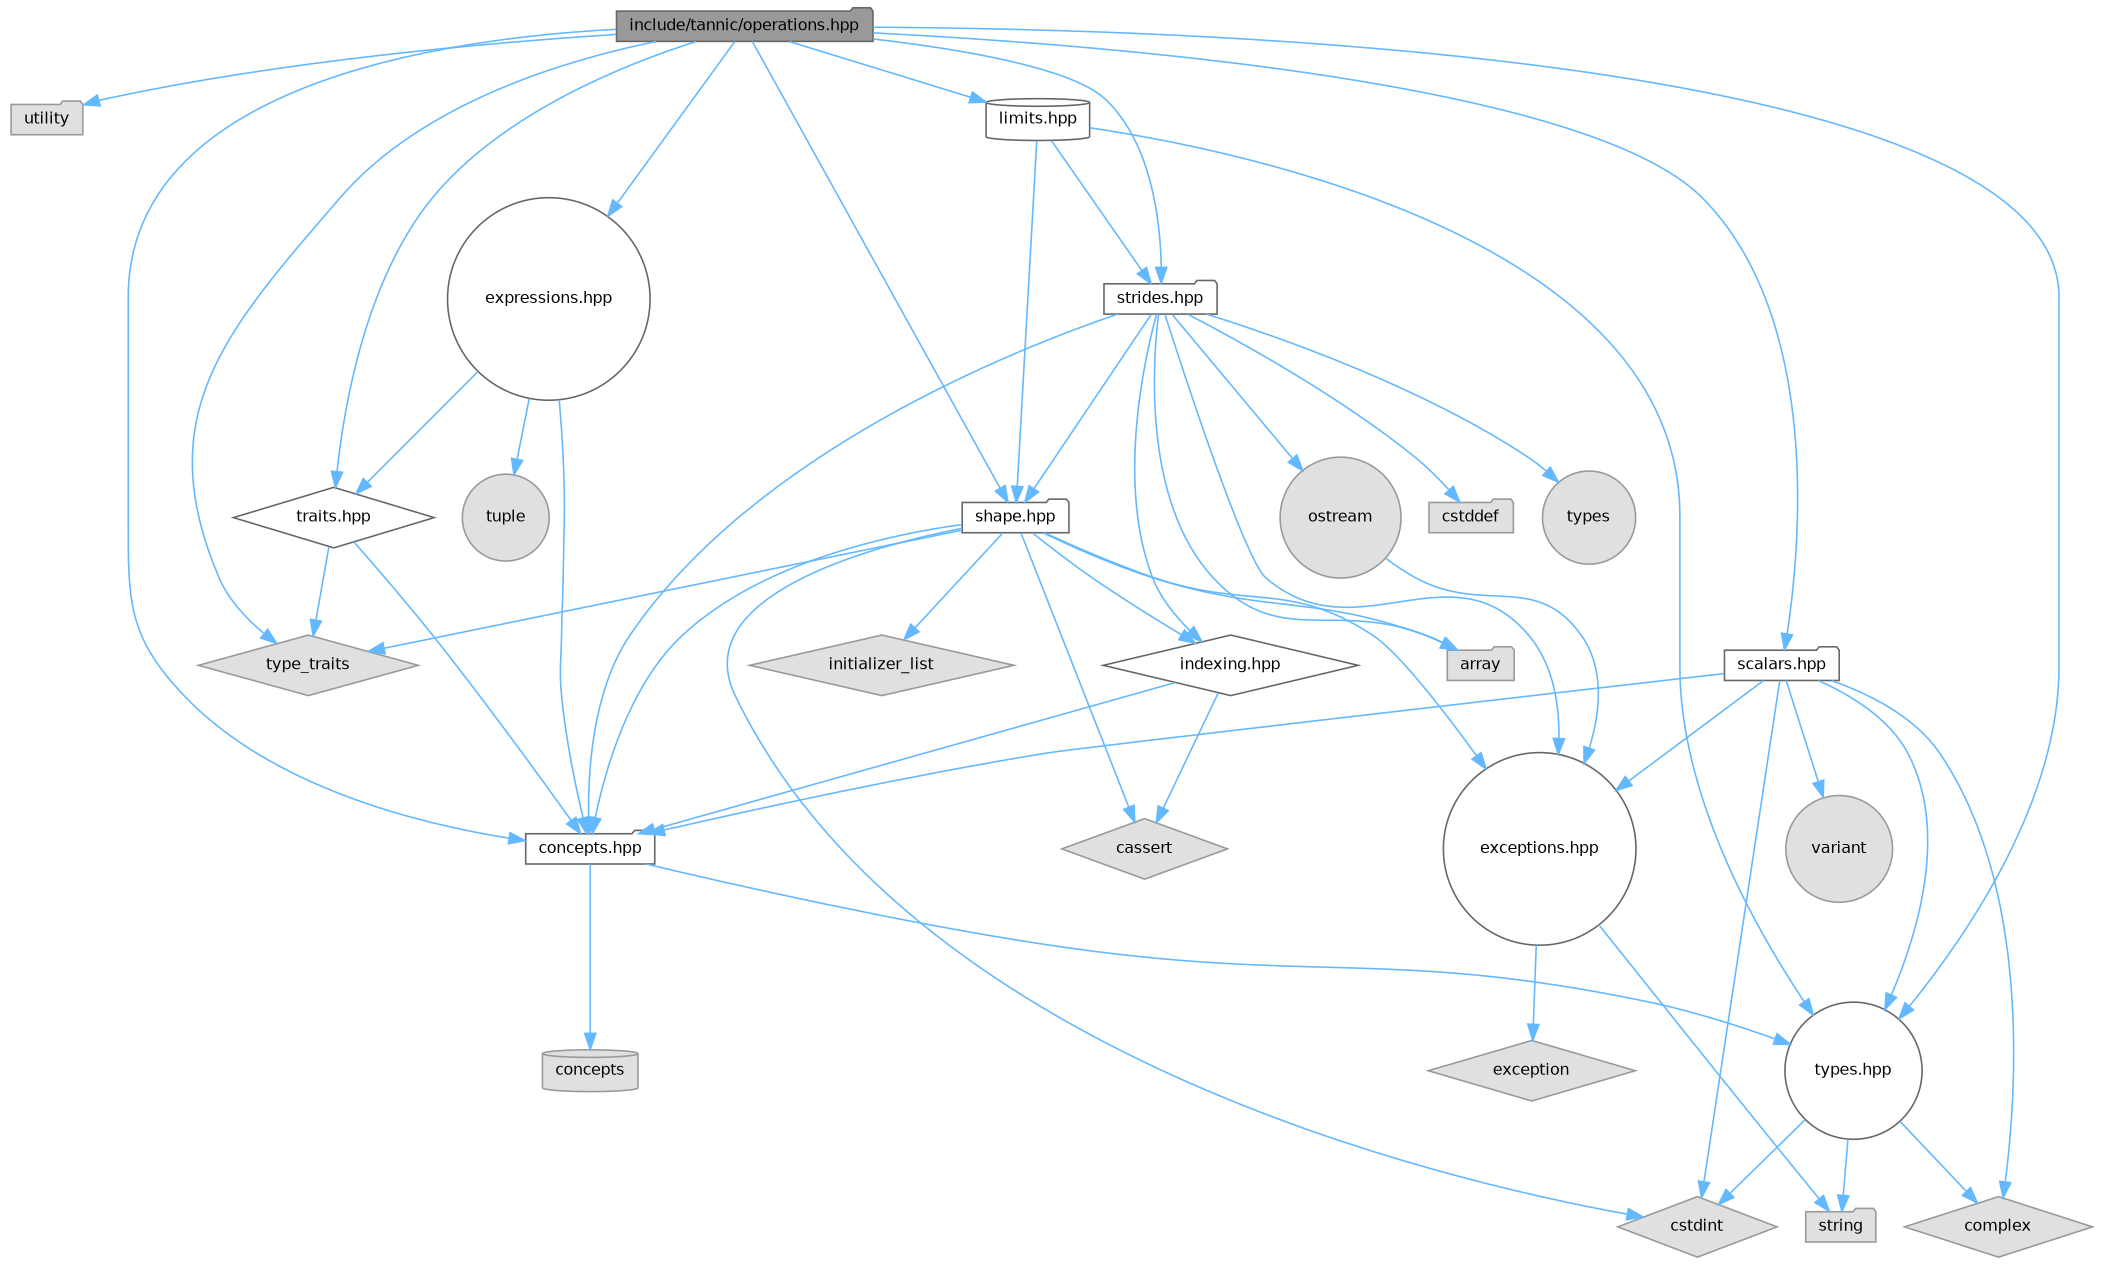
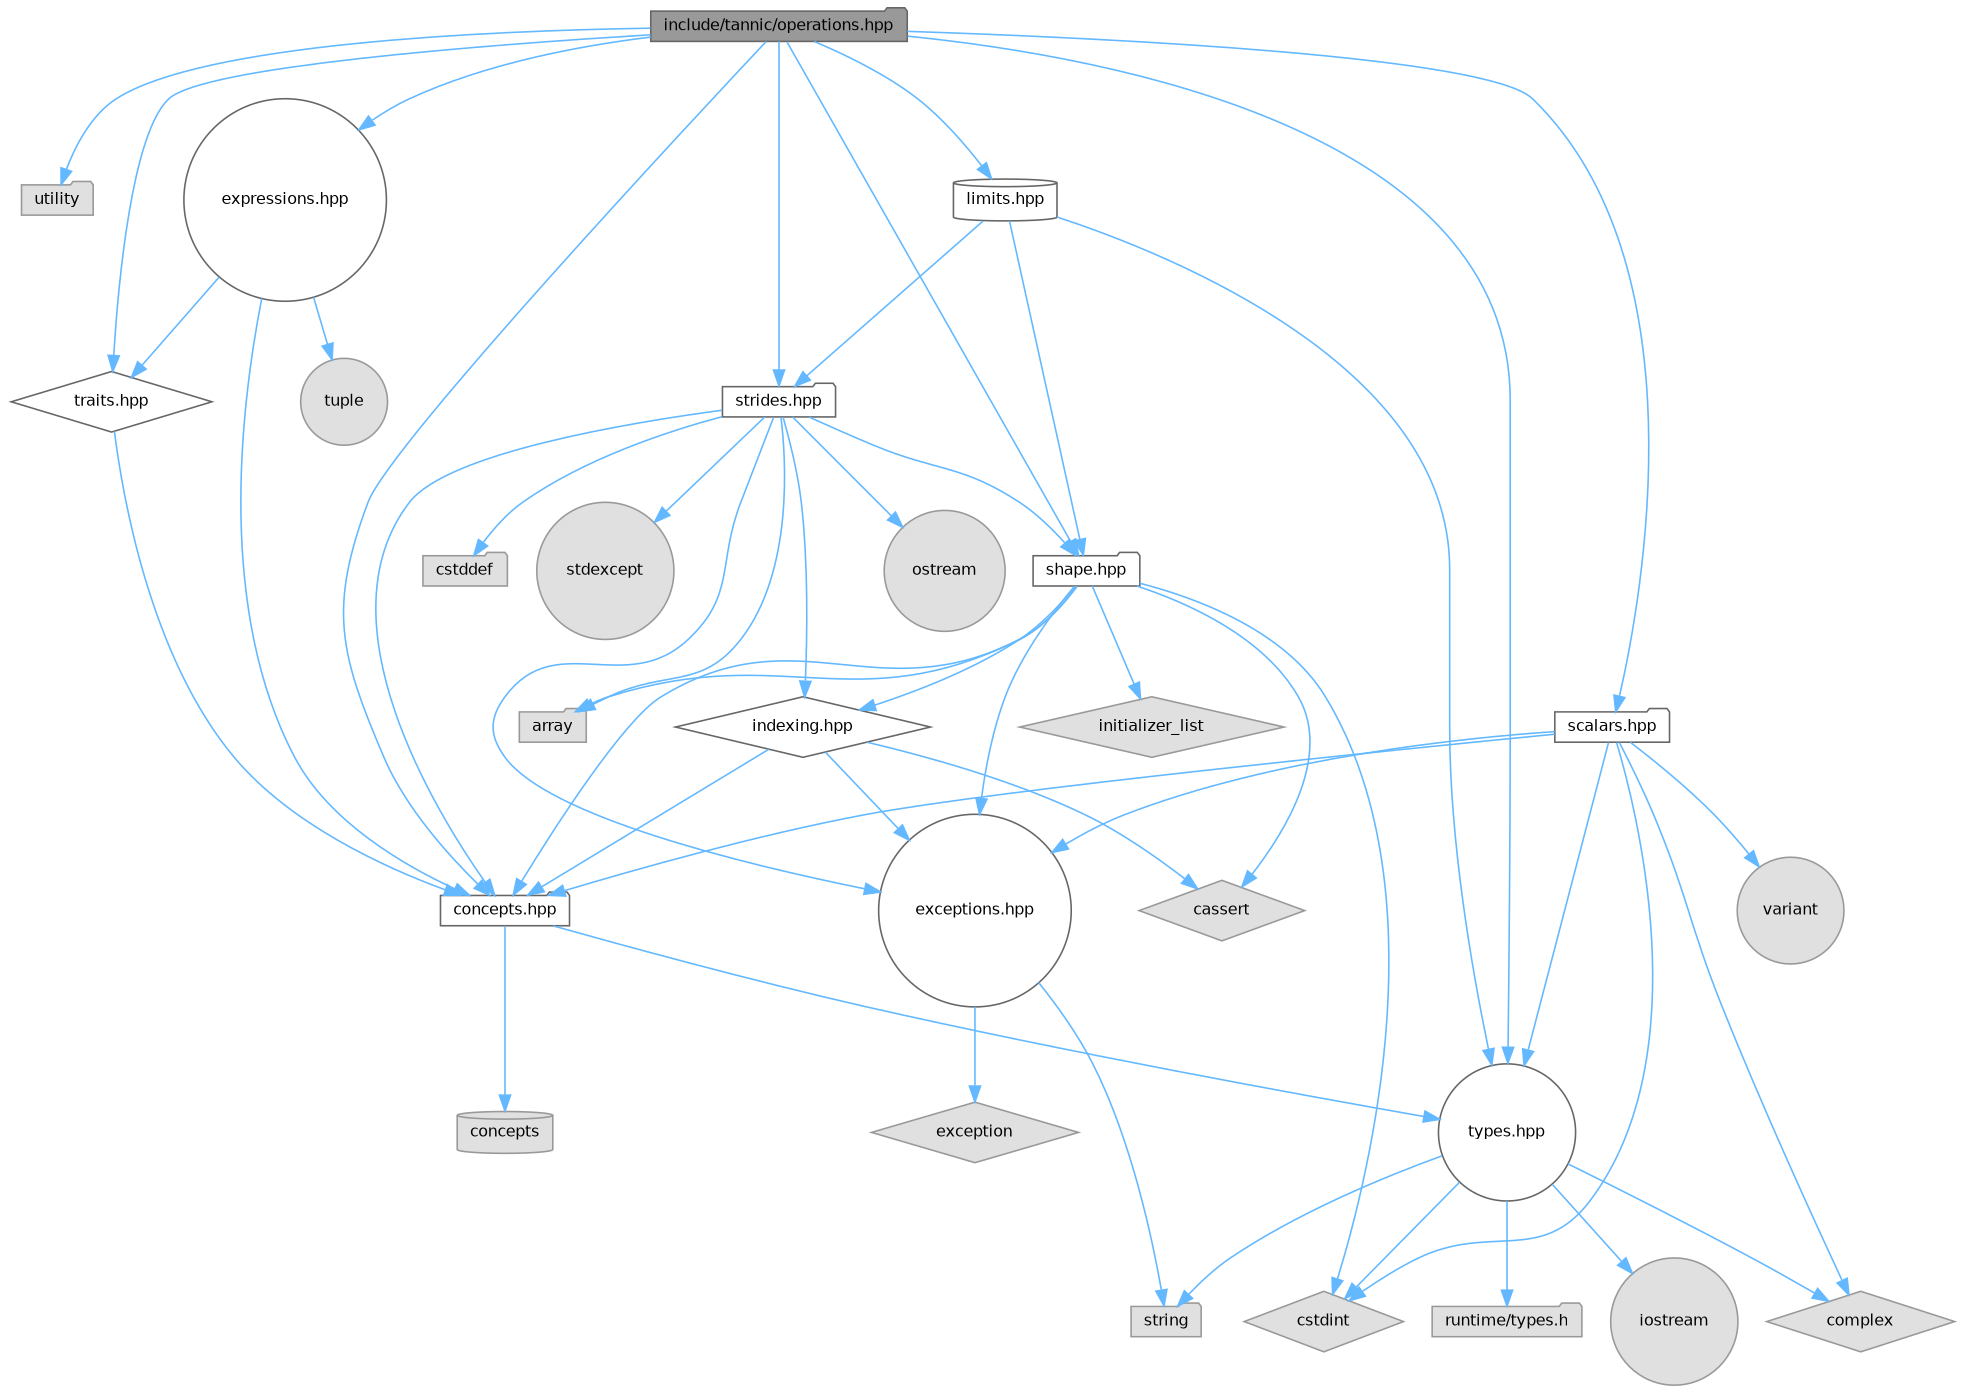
(1589, 518) -> (605, 571)
(1543, 604) -> (862, 790)
(308, 665) -> none
none -> (1507, 1322)
none -> (1674, 1322)
